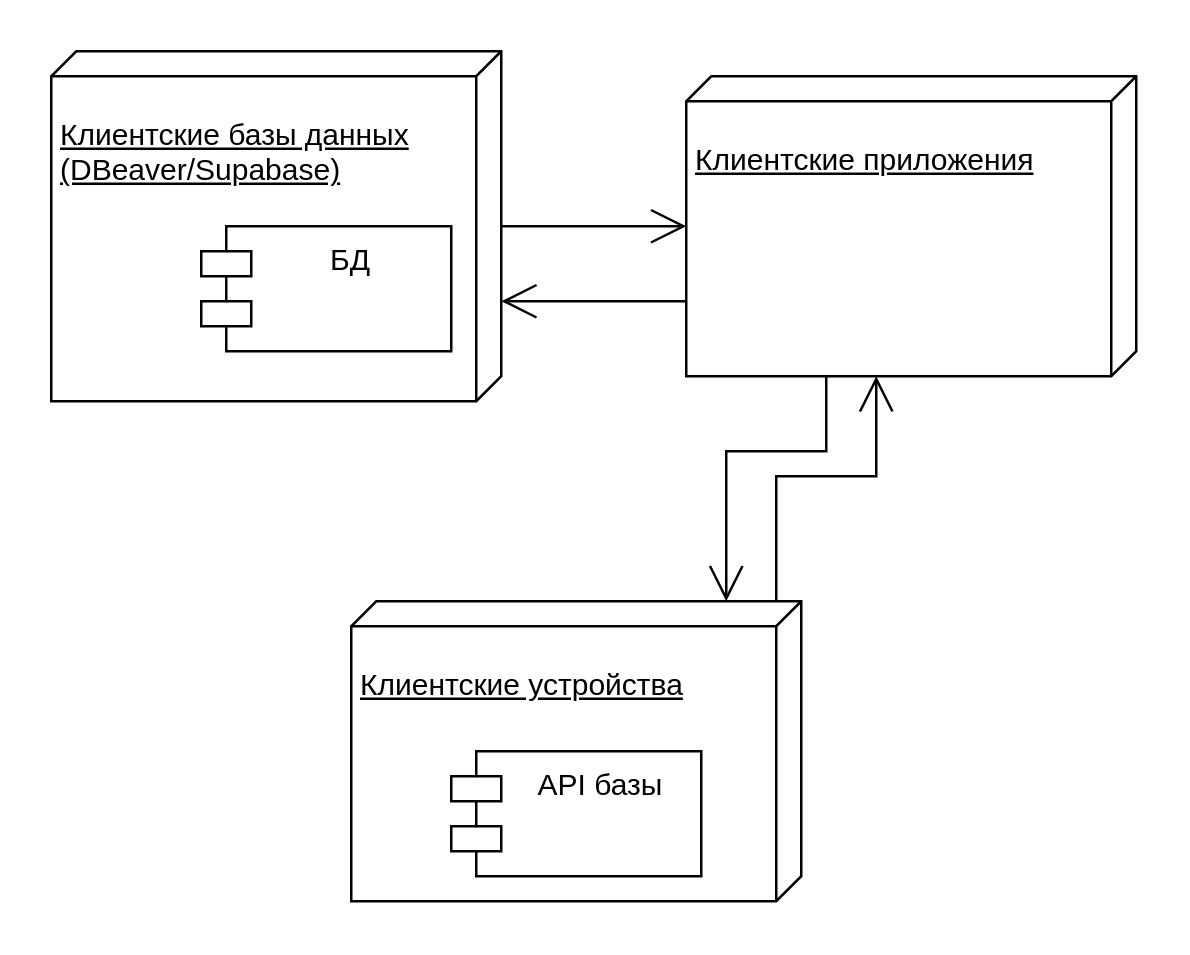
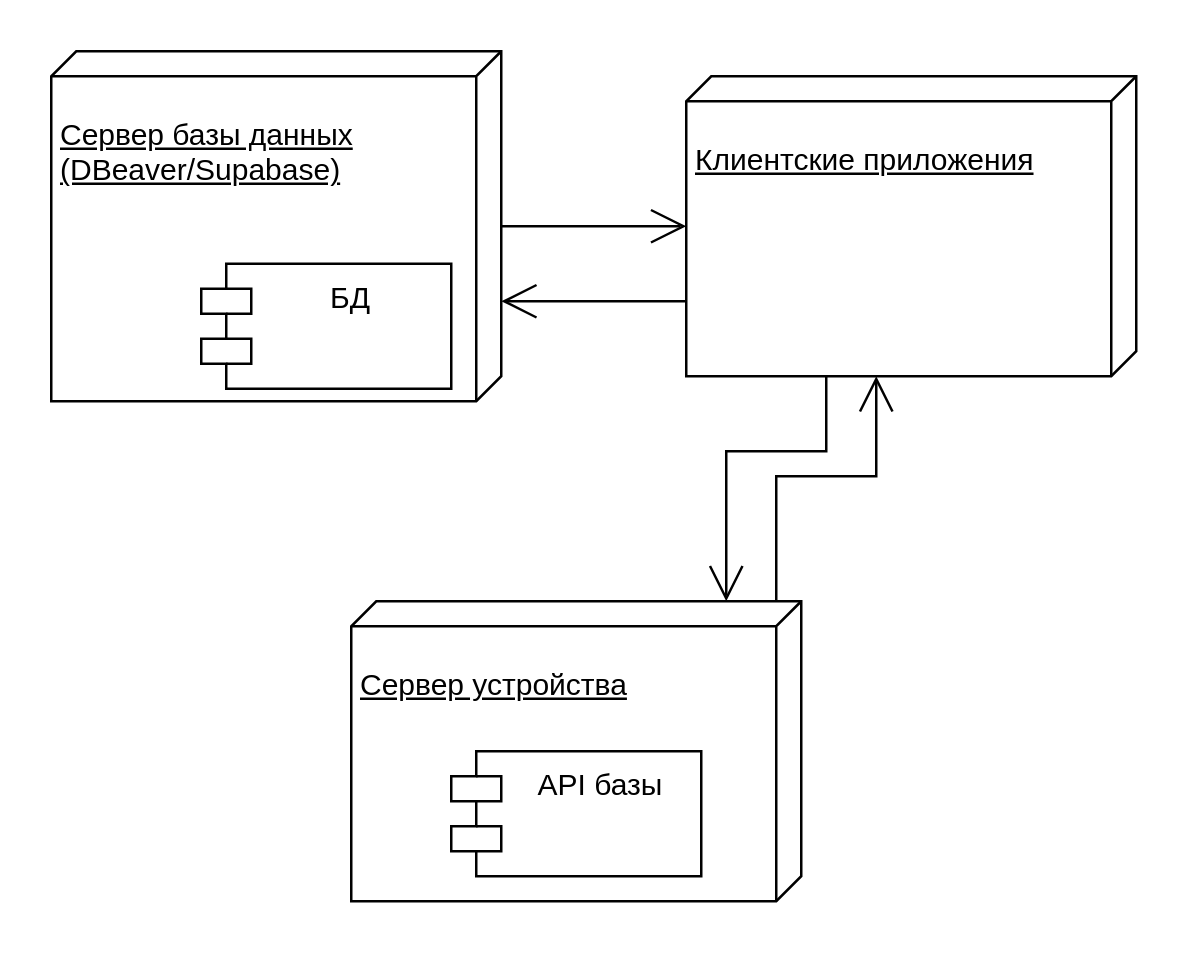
(266, 125) -> (266, 125)
(326, 289) -> (326, 326)
(534, 657) -> (500, 657)
